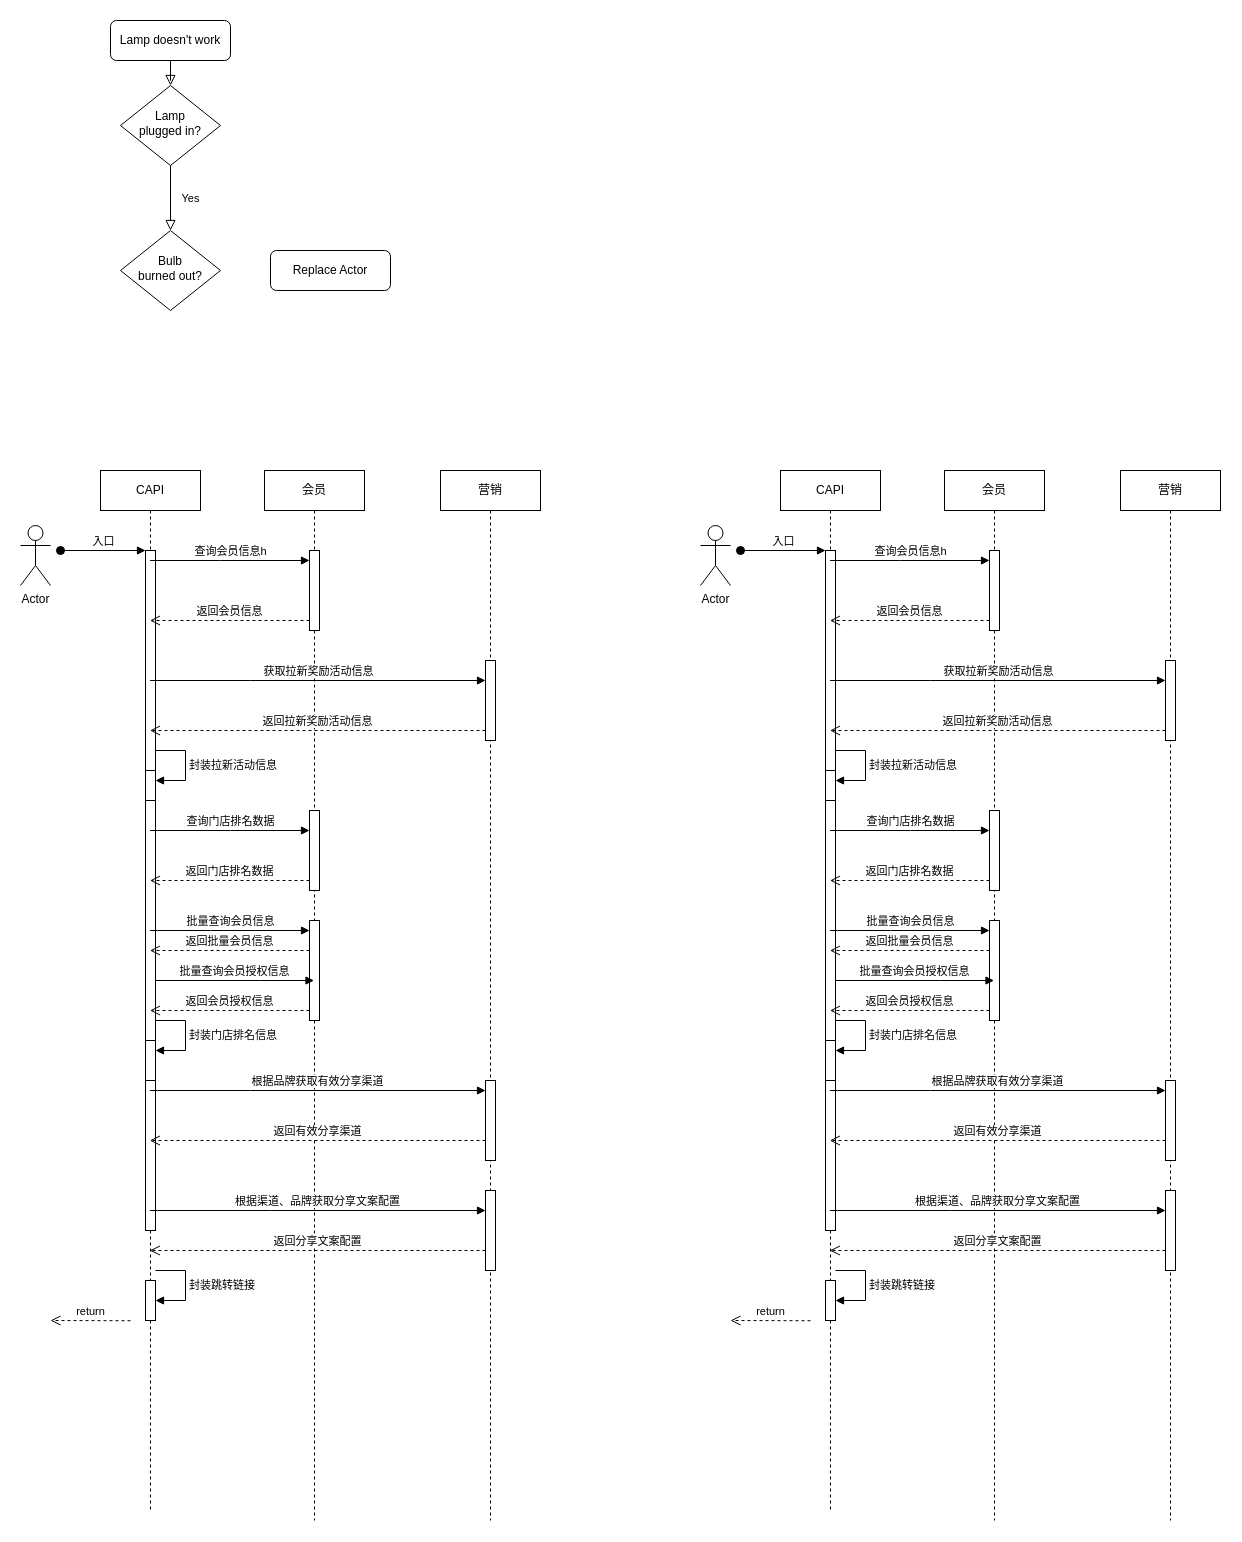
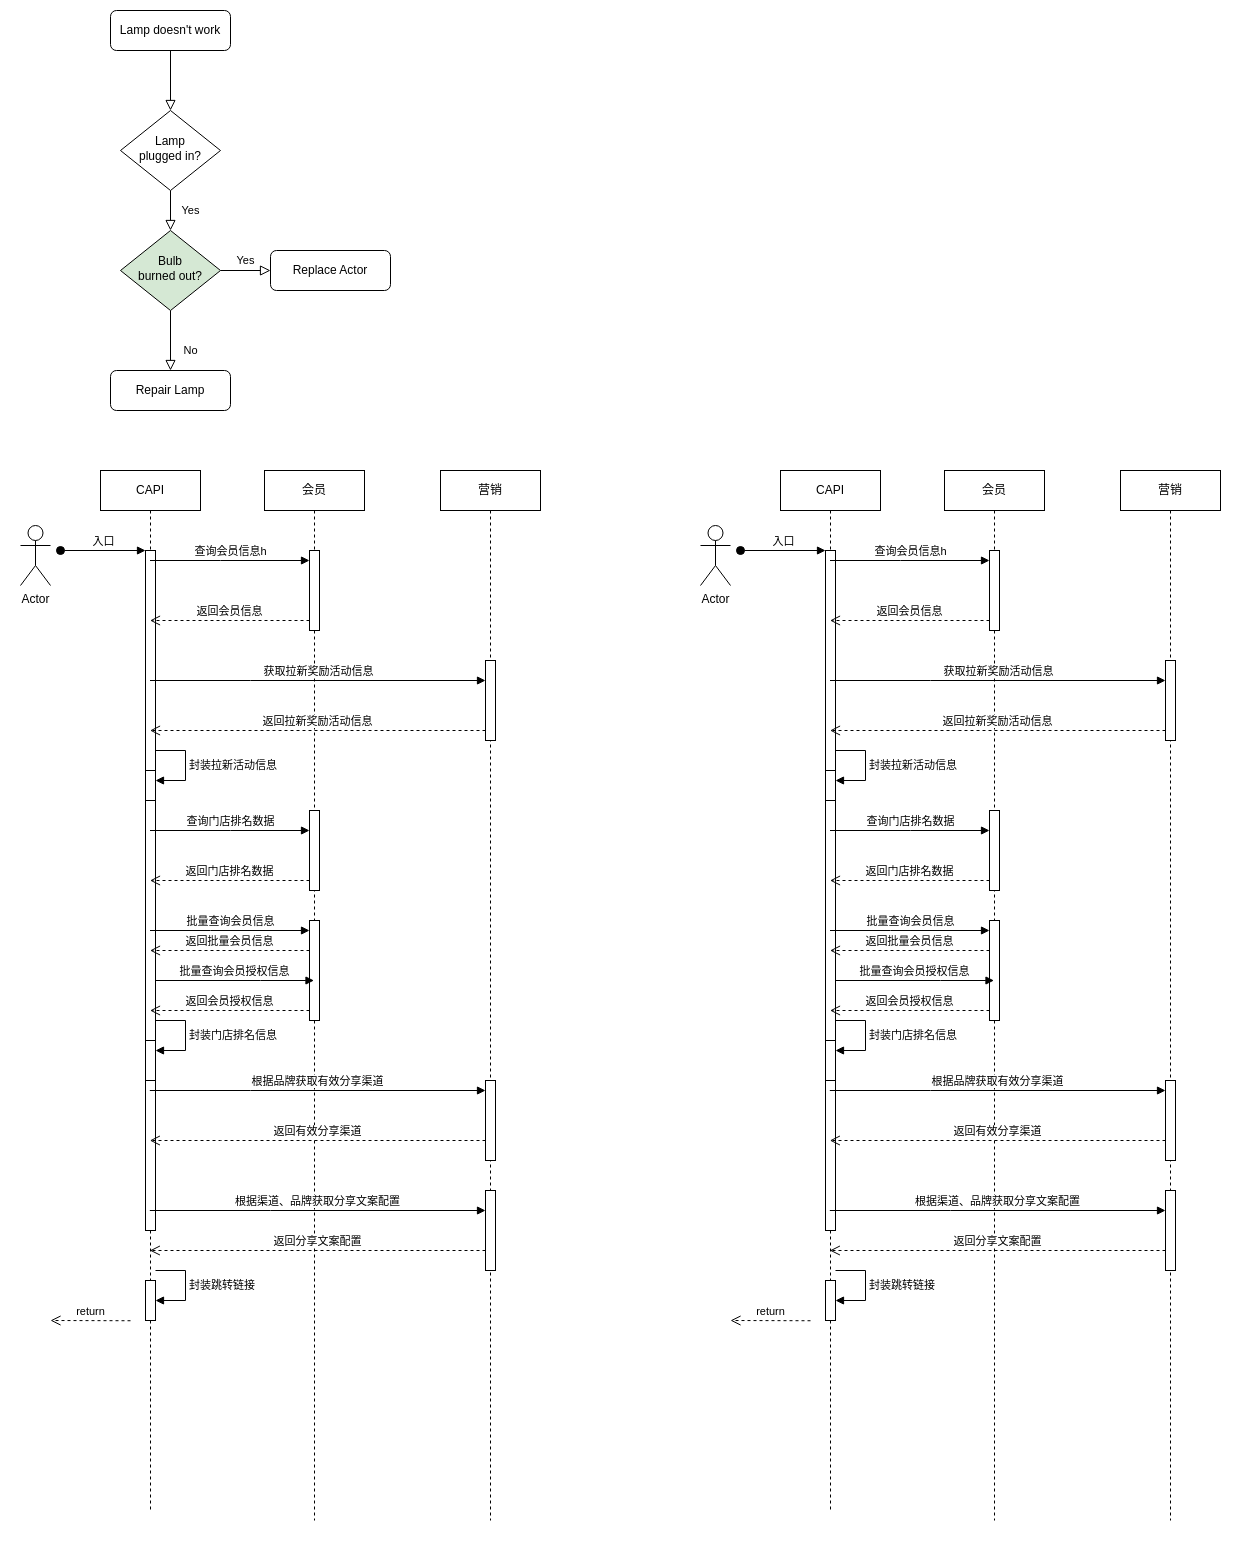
(171, 41) -> (171, 31)
(171, 126) -> (171, 151)
(171, 271) -> (171, 271)
none -> (240, 271)
none -> (171, 335)
none -> (171, 391)
